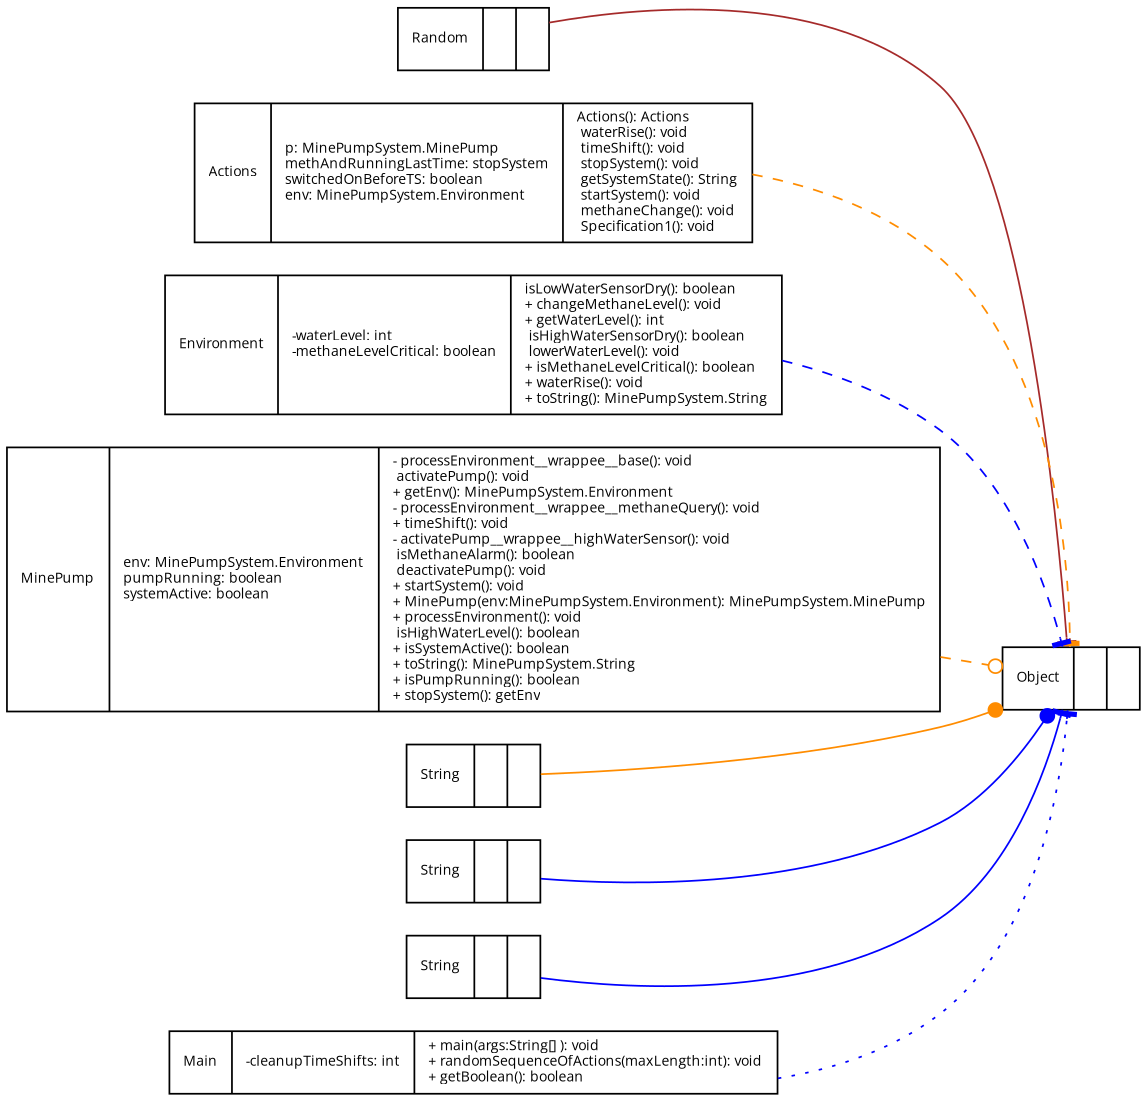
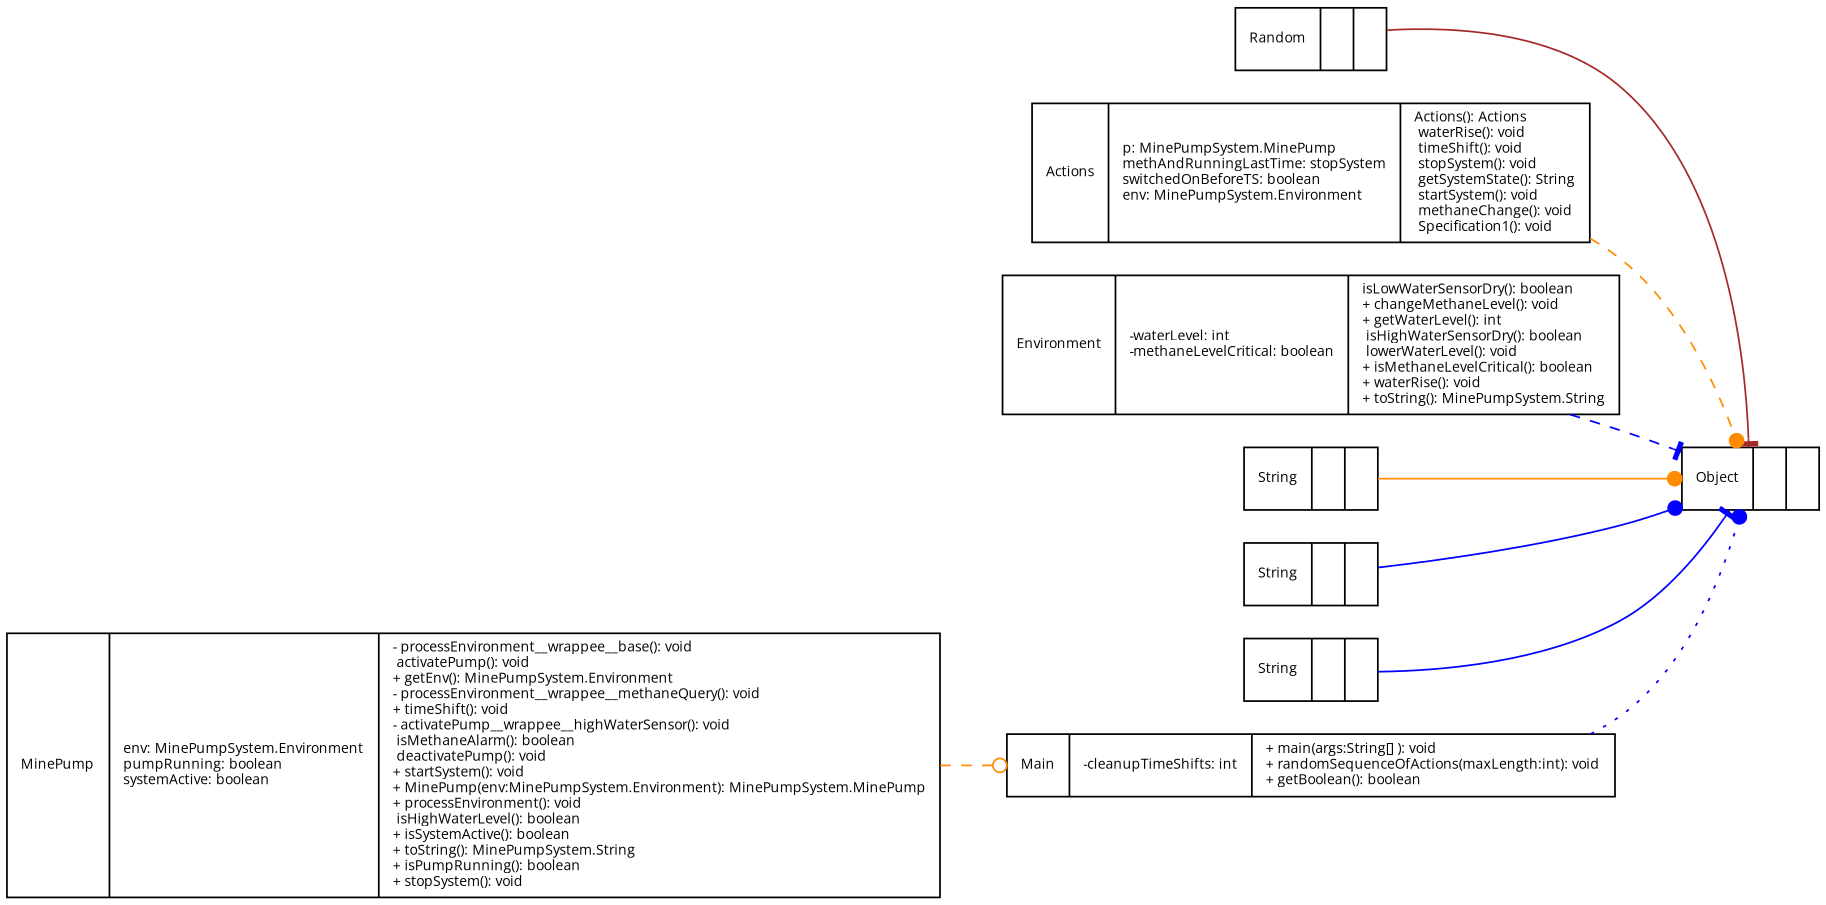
(1002, 339) -> (1679, 324)
(964, 661) -> (966, 765)
(467, 696) -> (459, 882)
(991, 957) -> (1685, 644)
